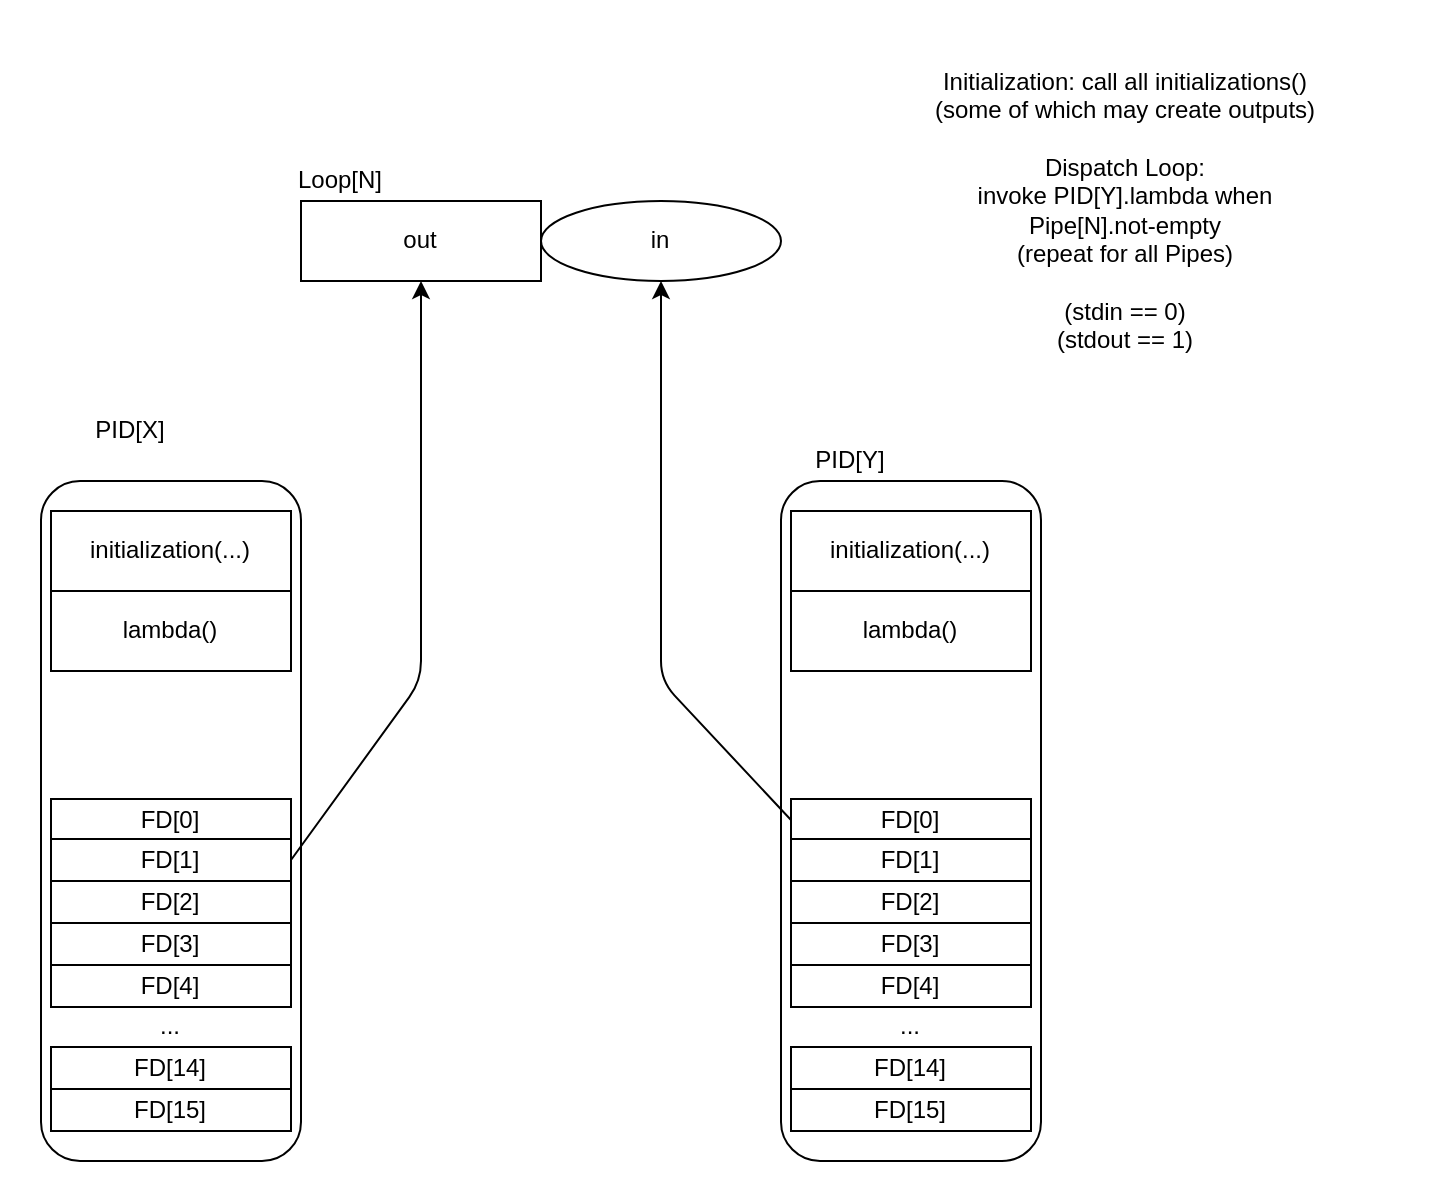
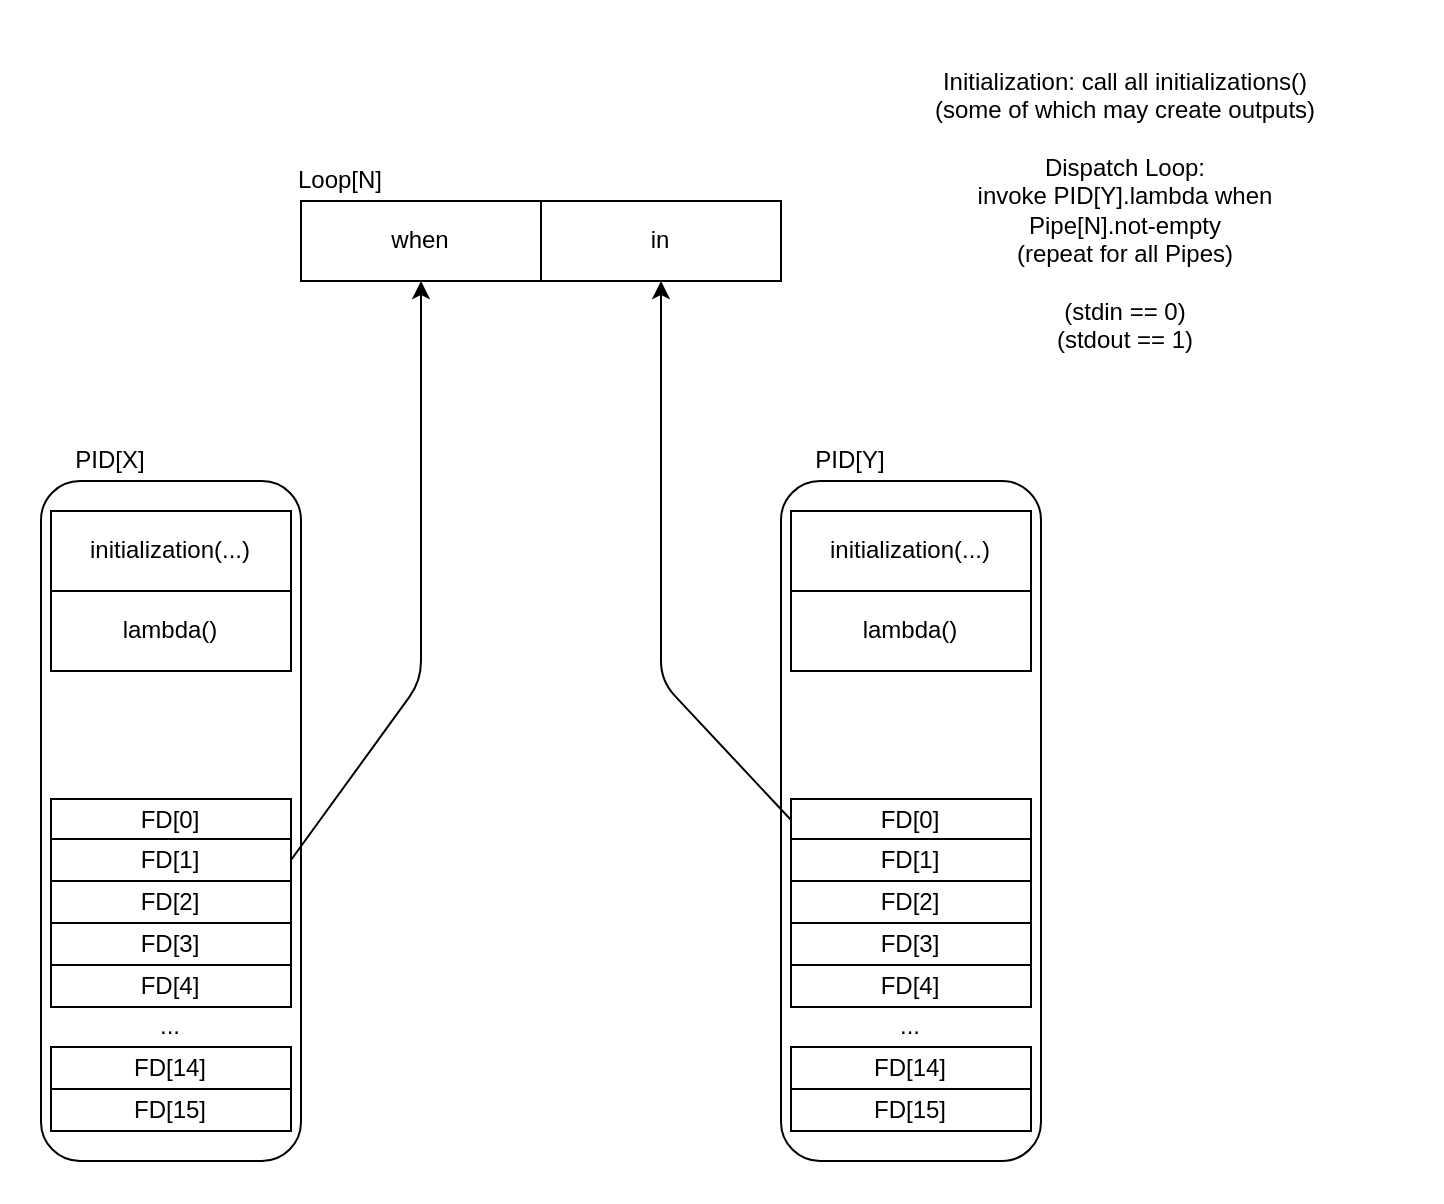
(421, 241) -> (421, 241)
(661, 241) -> (661, 241)
(131, 431) -> (111, 461)
